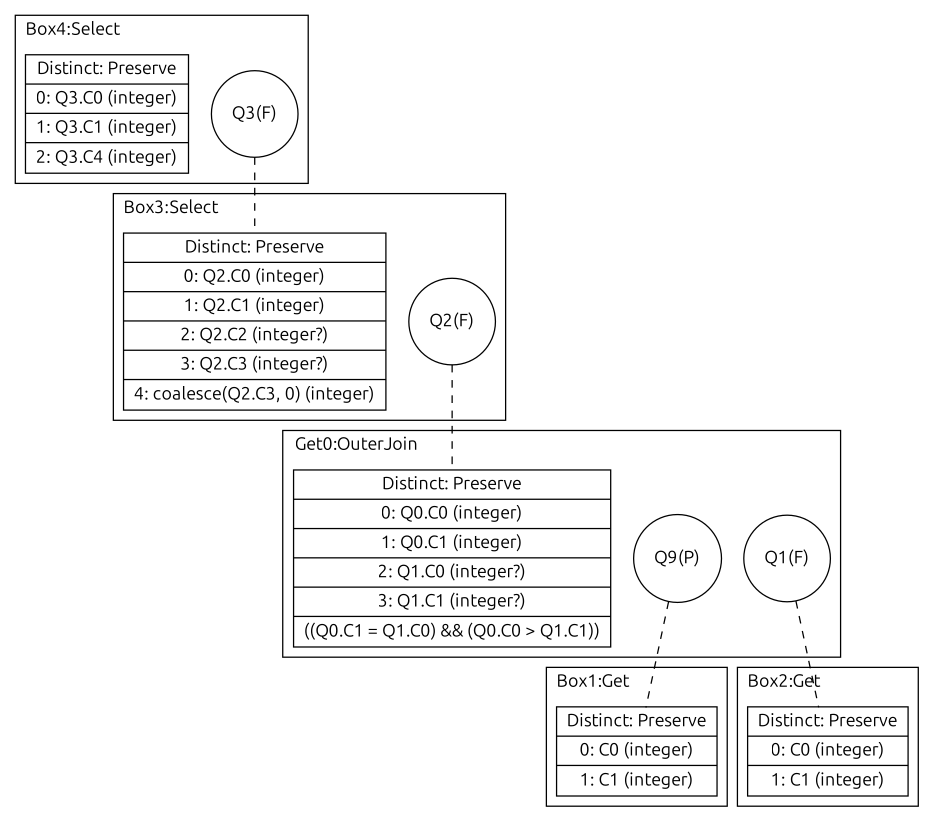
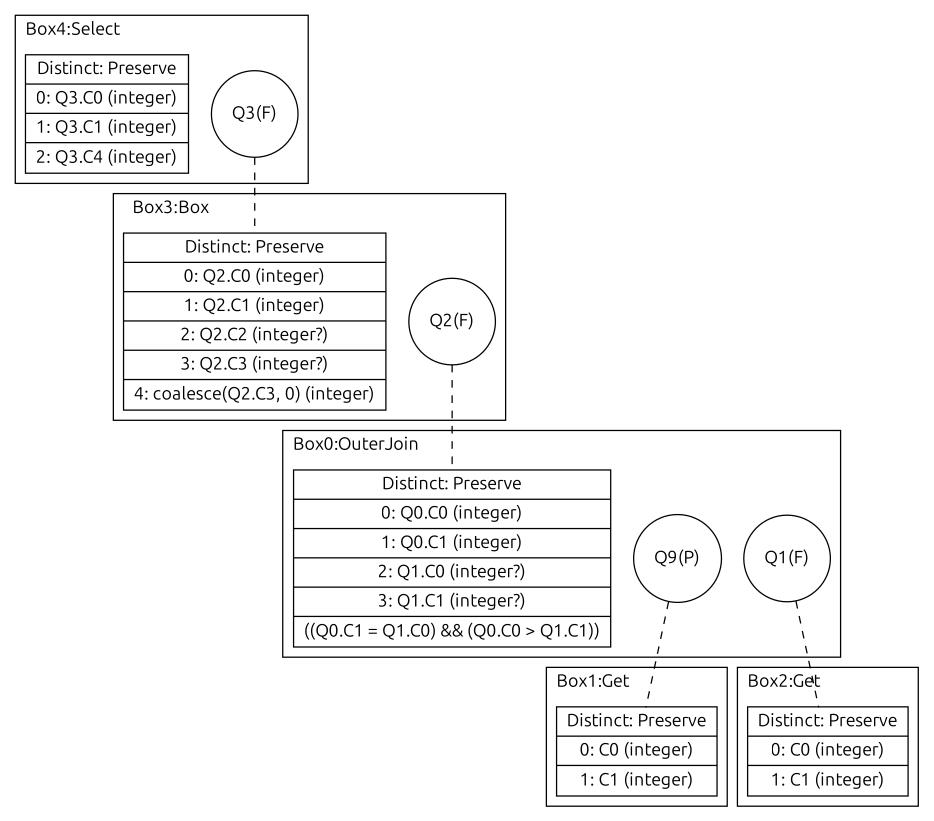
(171, 208) -> (171, 208)
(357, 445) -> (357, 445)
